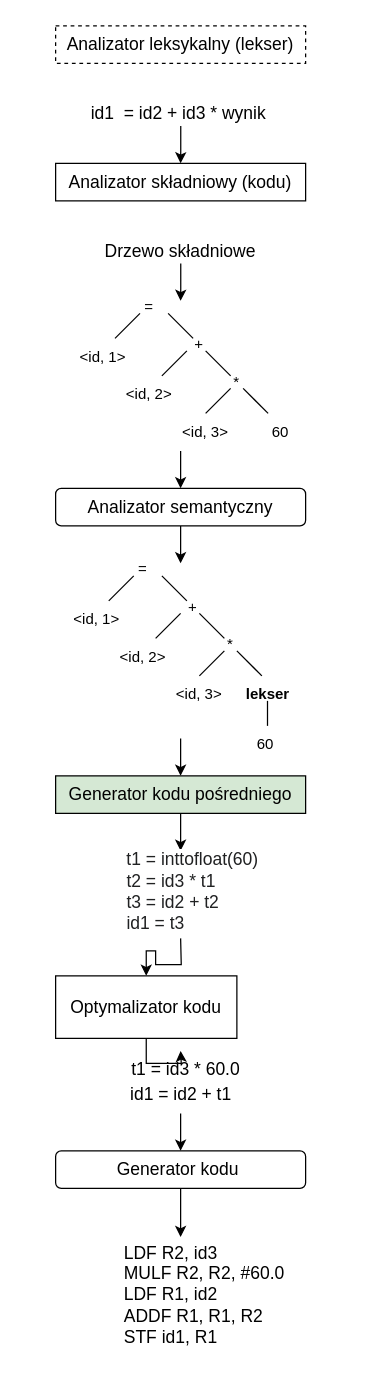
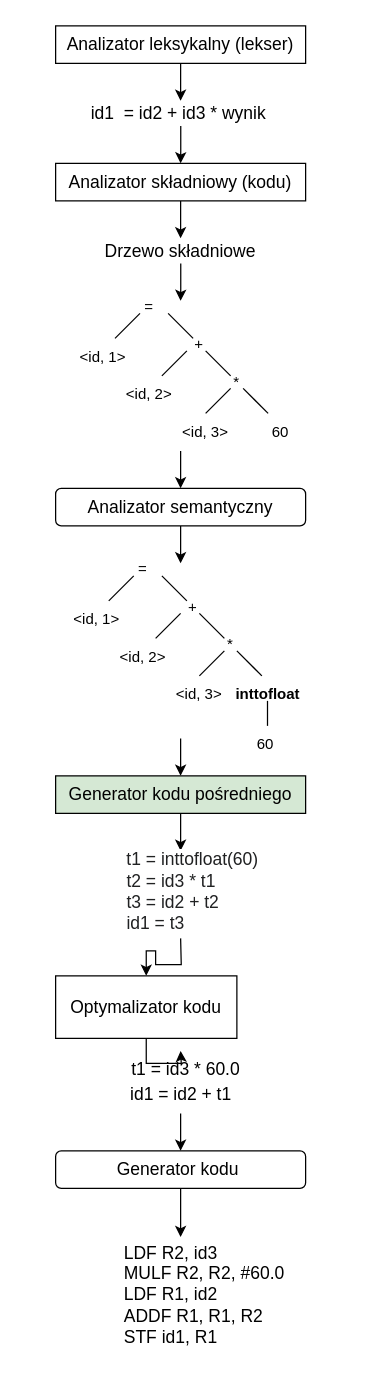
(181, 44) -> (181, 44)
none -> (181, 86)
none -> (181, 224)
(268, 694) -> (268, 694)
